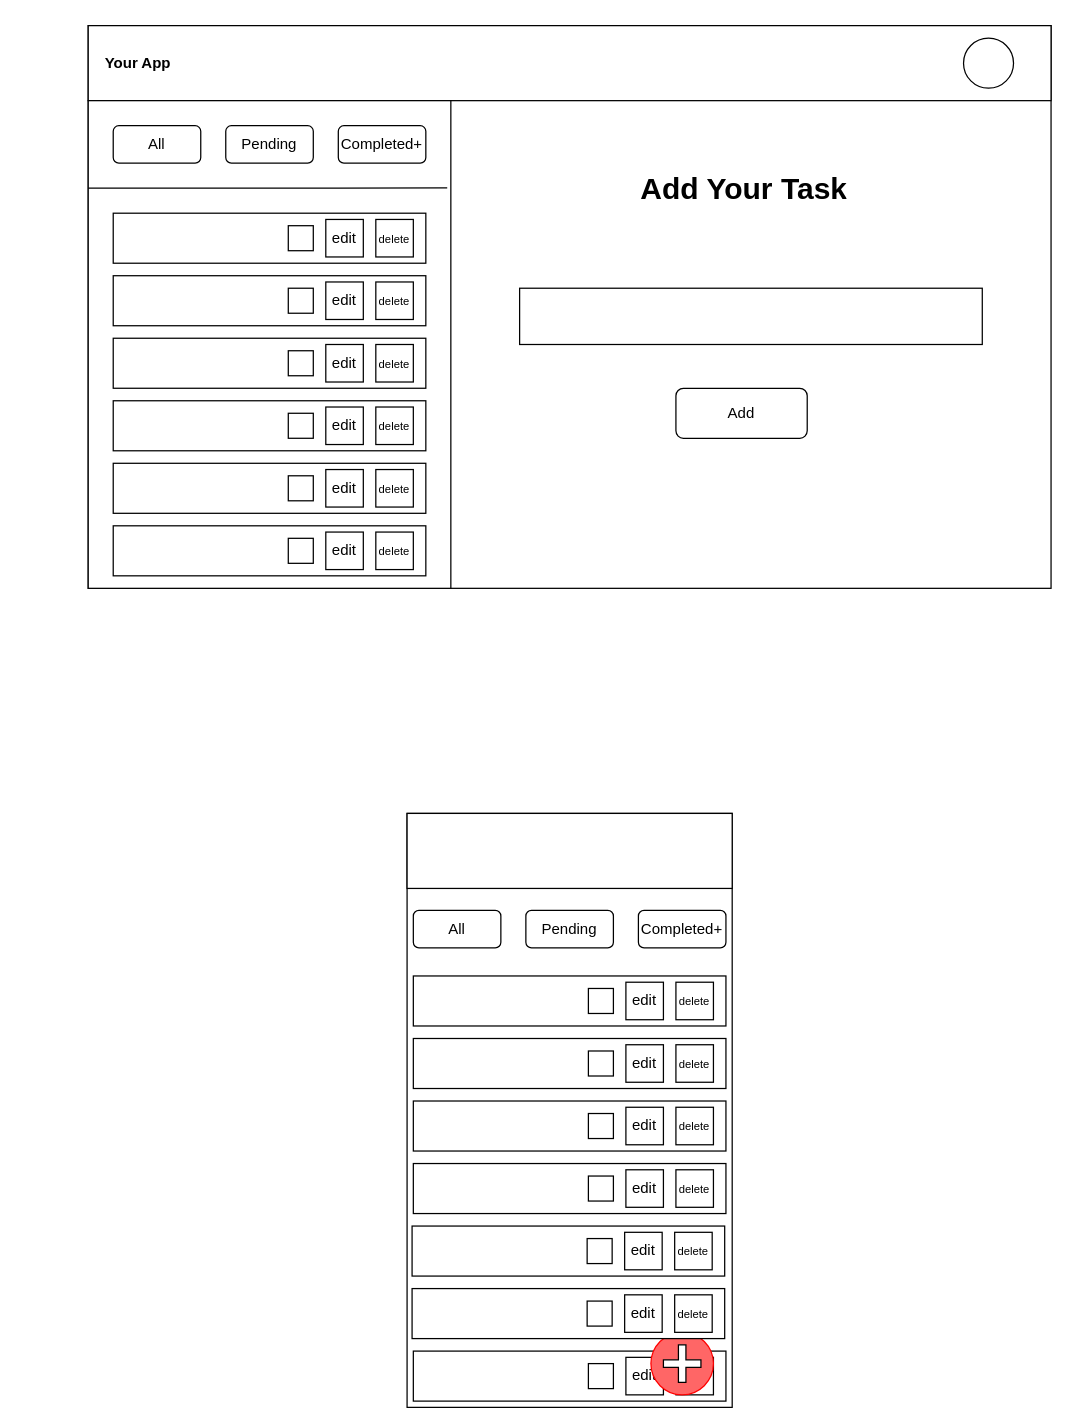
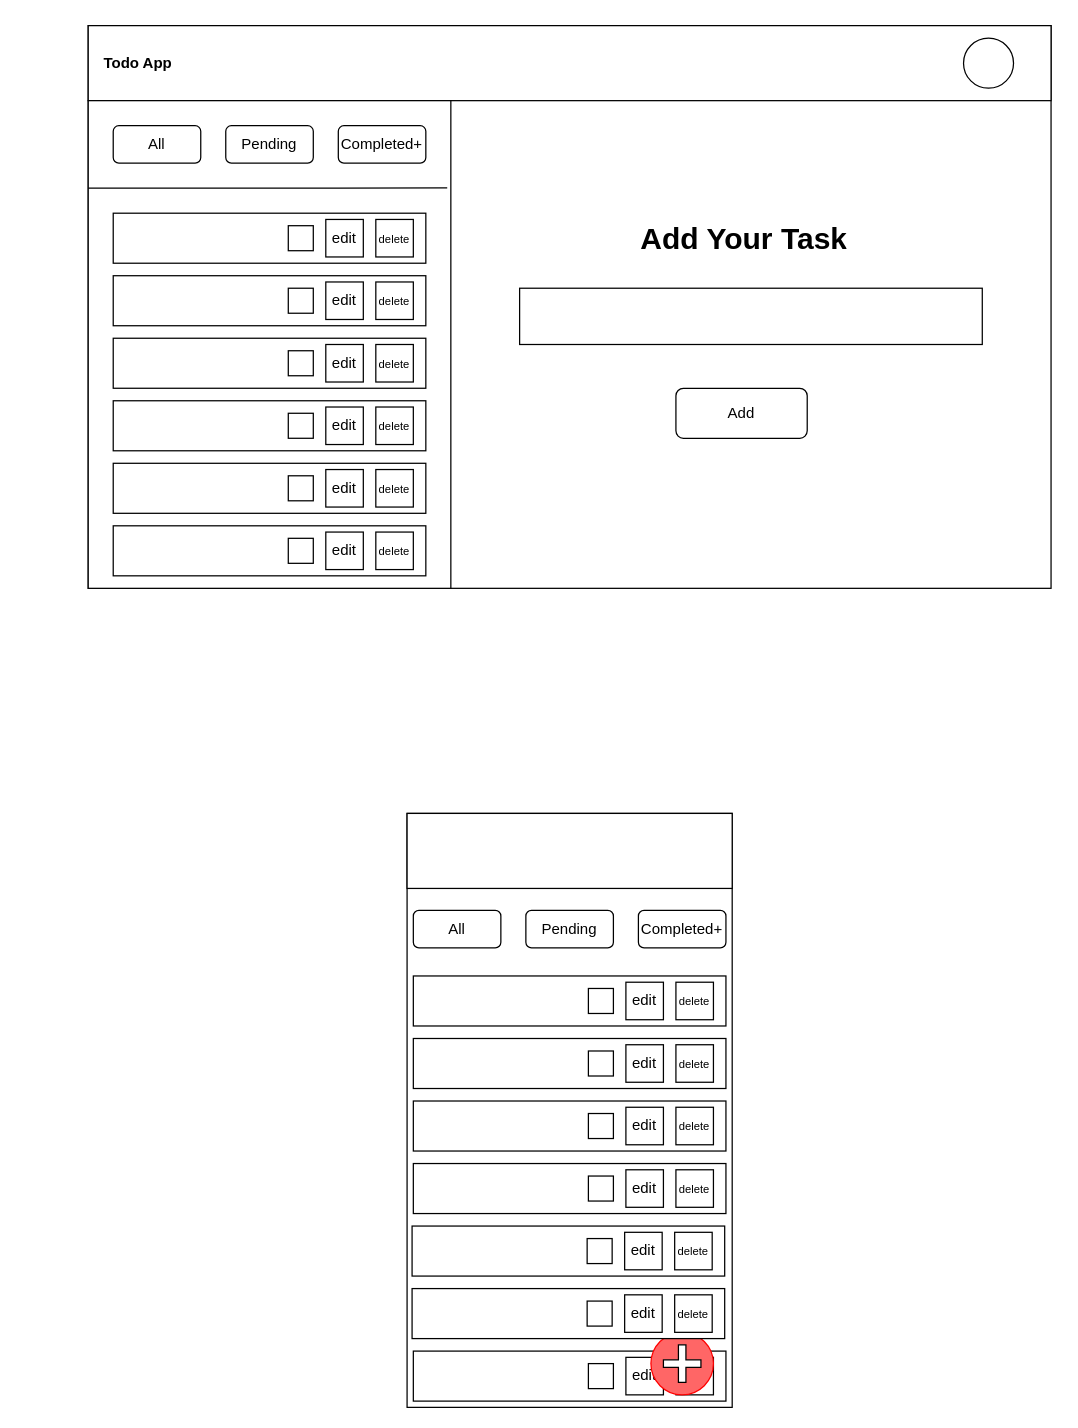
(138, 63) -> (138, 63)
(751, 194) -> (751, 244)
